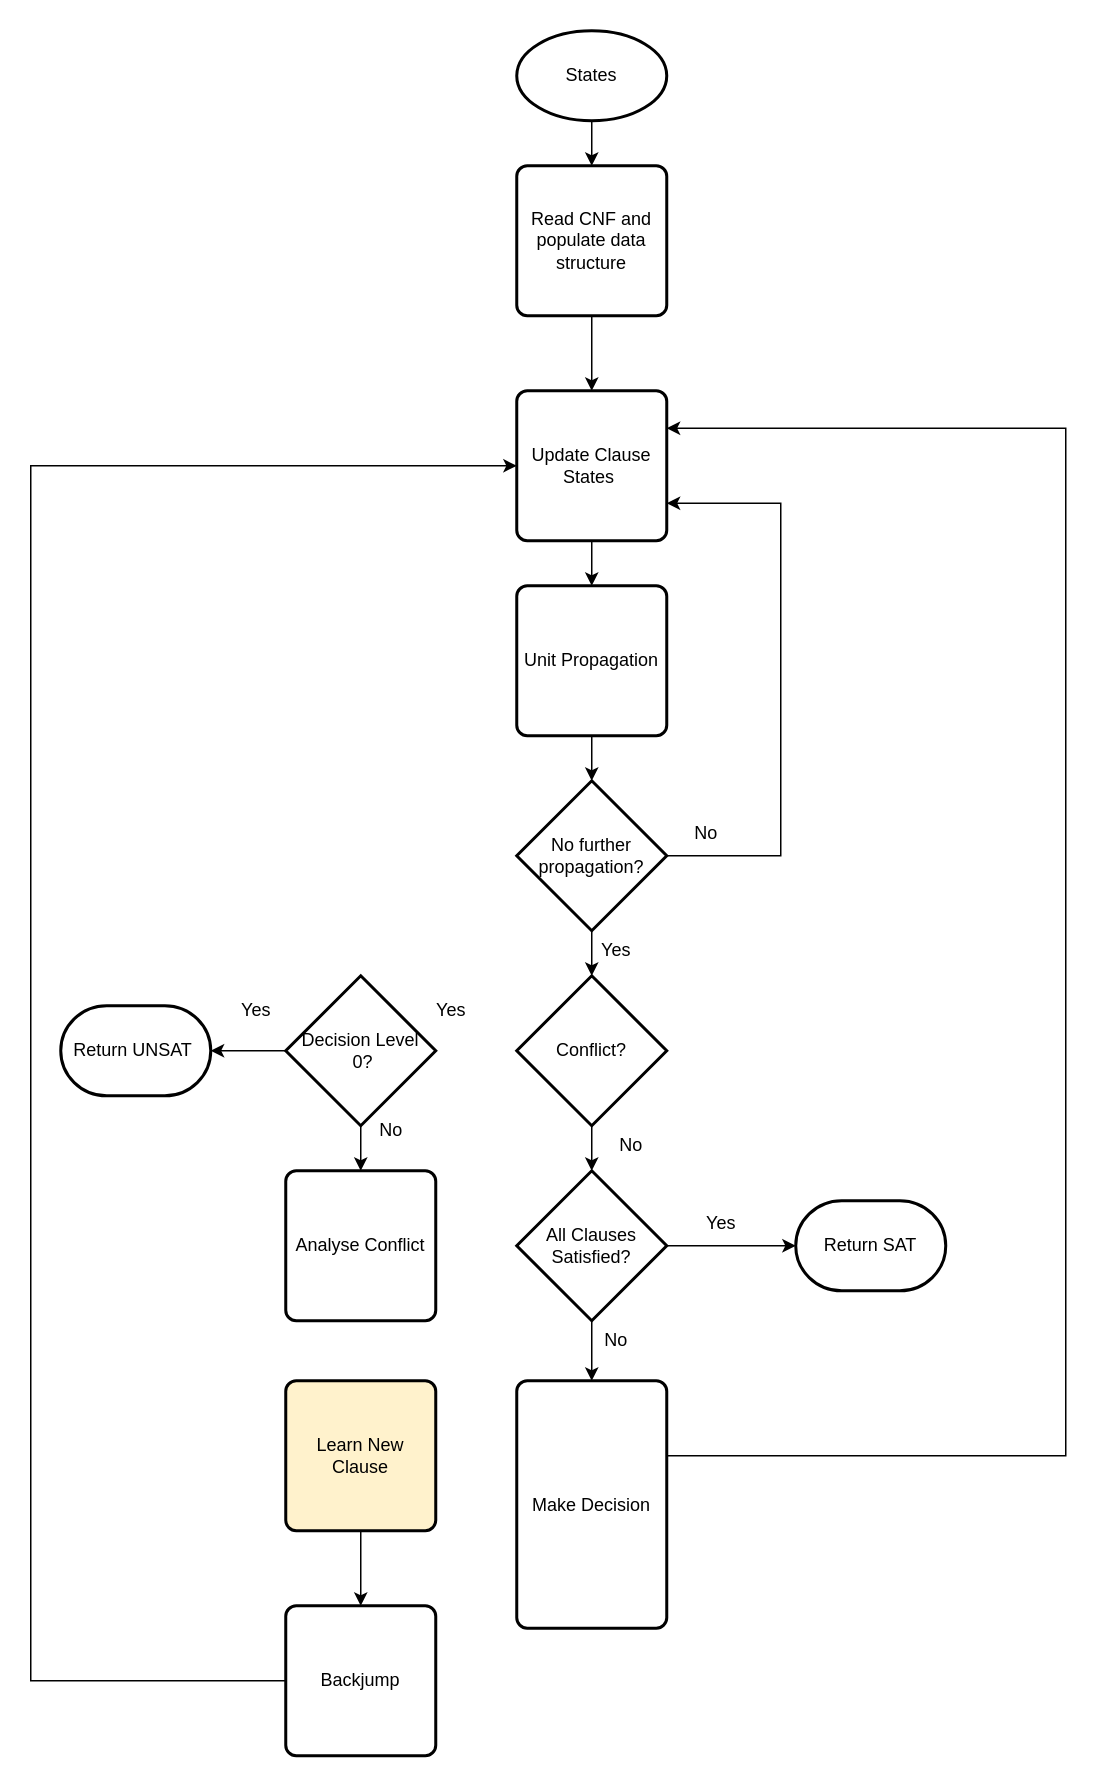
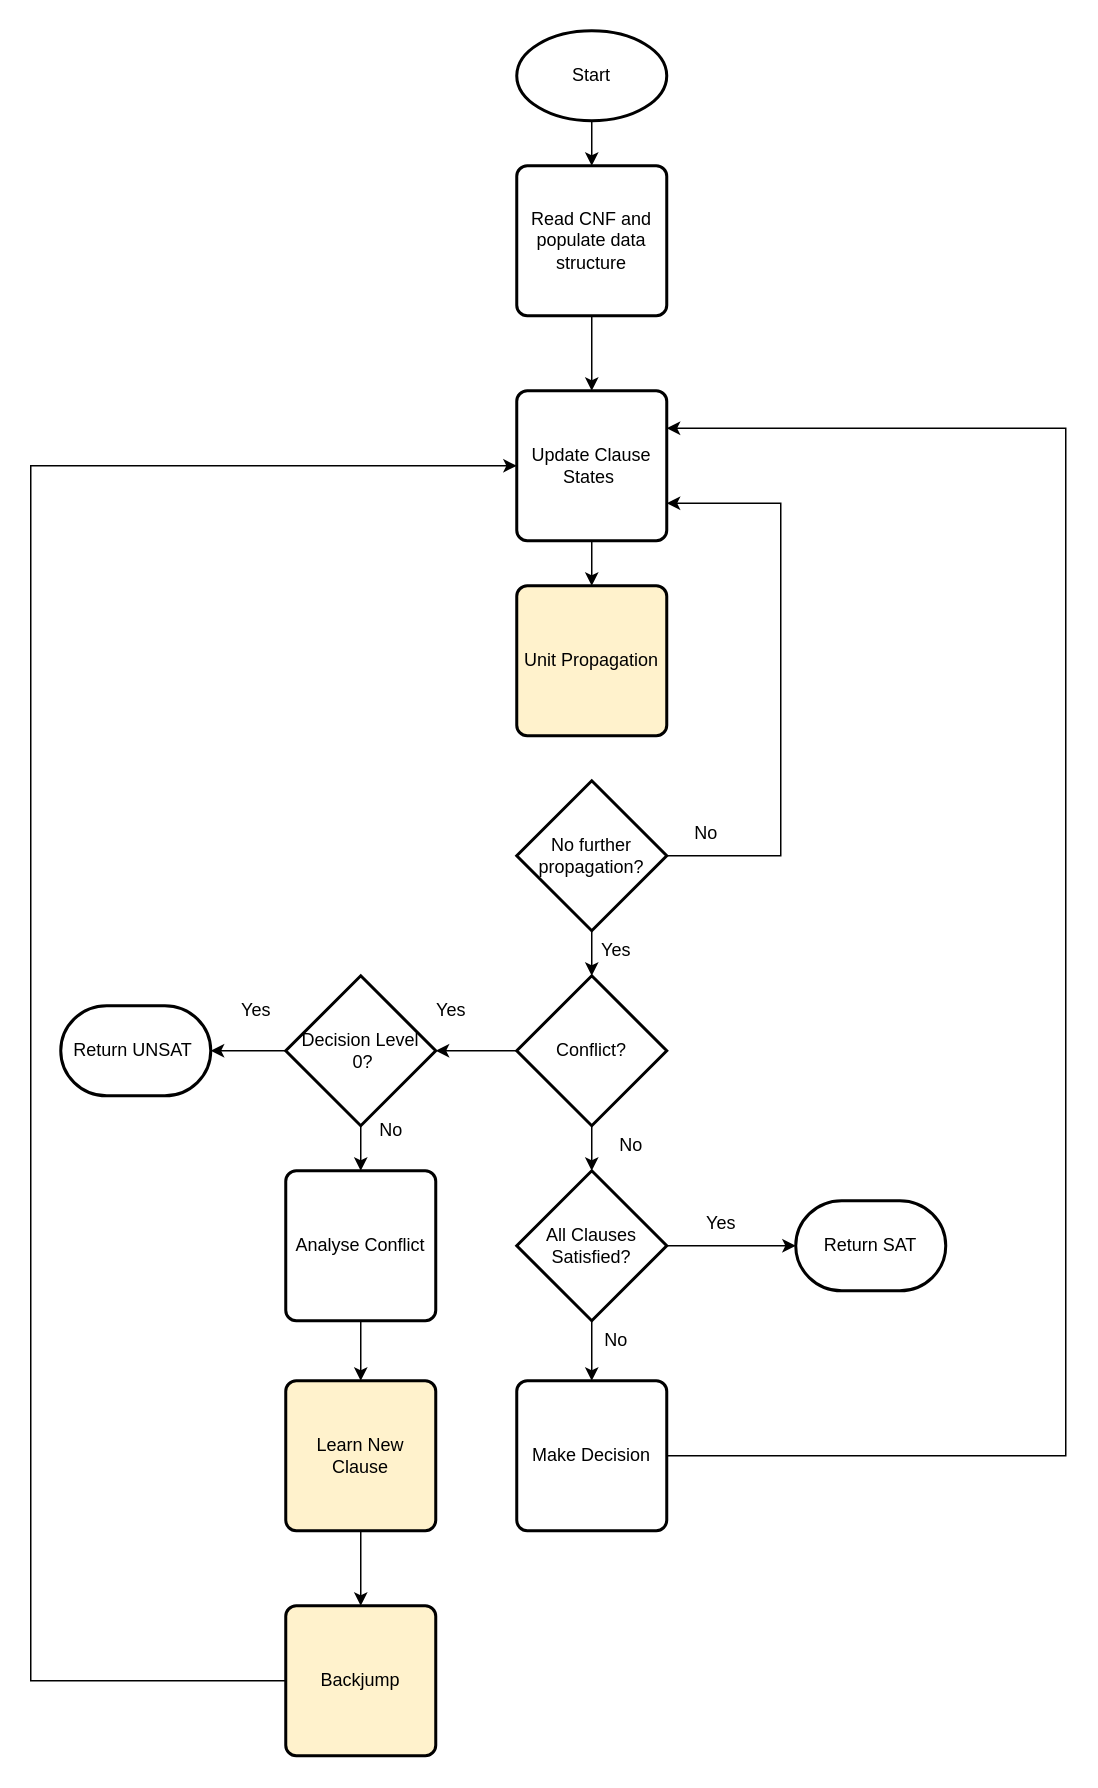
(592, 76) -> (592, 76)
(592, 661) -> (592, 661)
(592, 764) -> none
none -> (481, 1051)
none -> (361, 1346)
(592, 1505) -> (592, 1456)
(361, 1681) -> (361, 1681)
